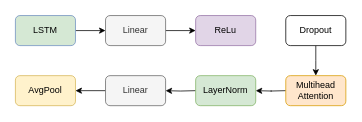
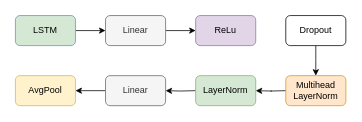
(315, 90) -> (315, 90)
